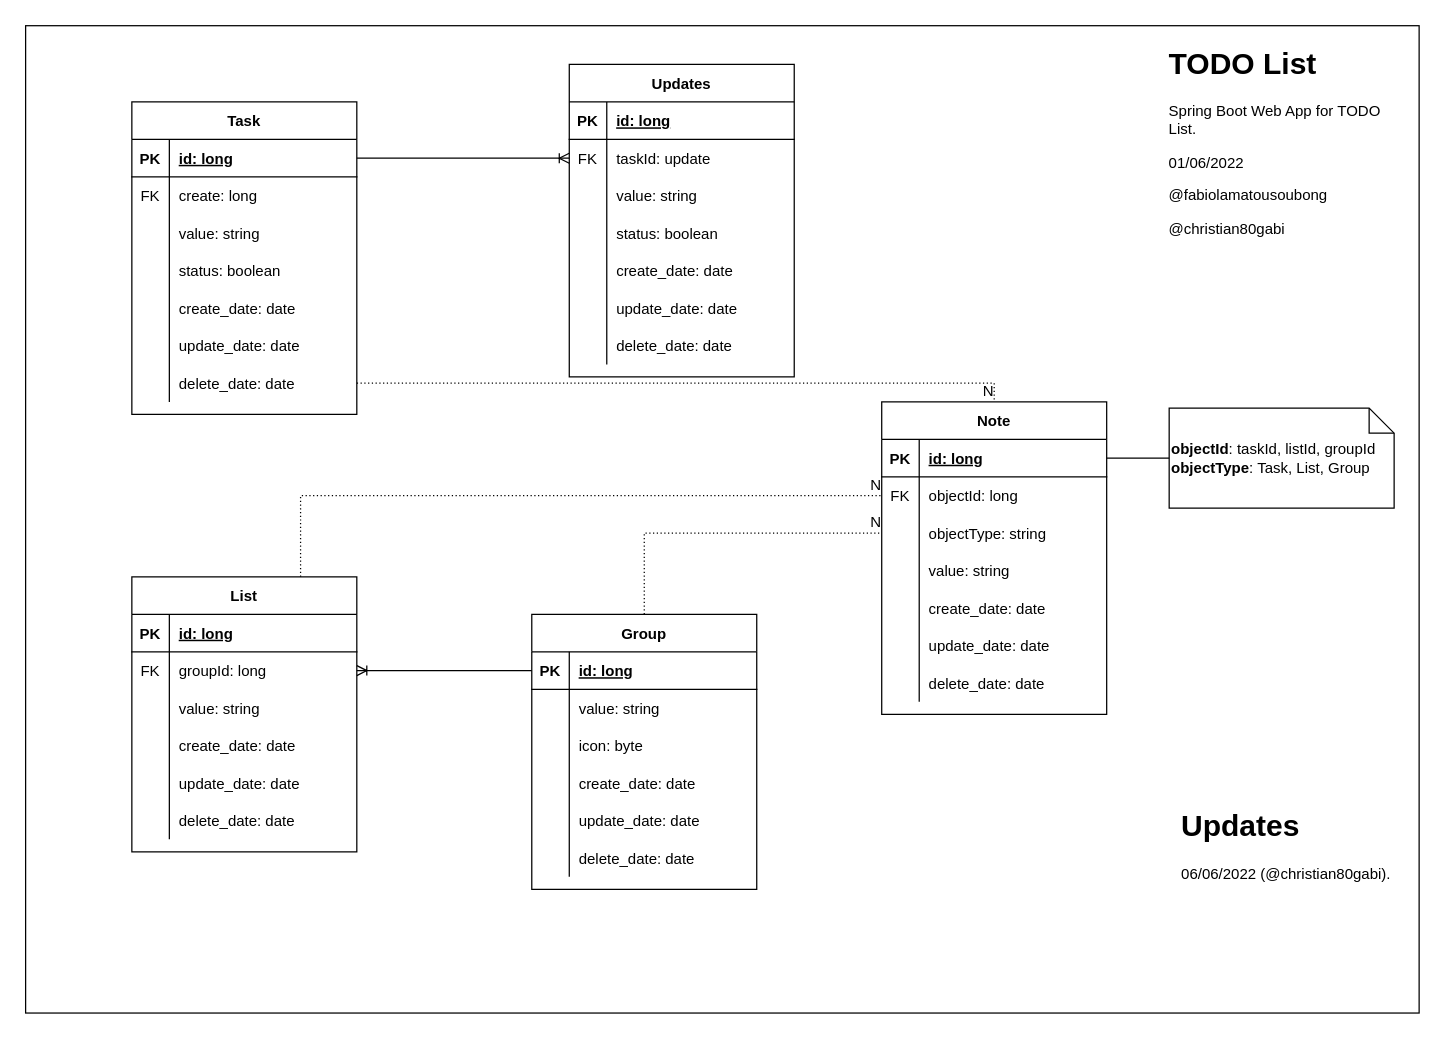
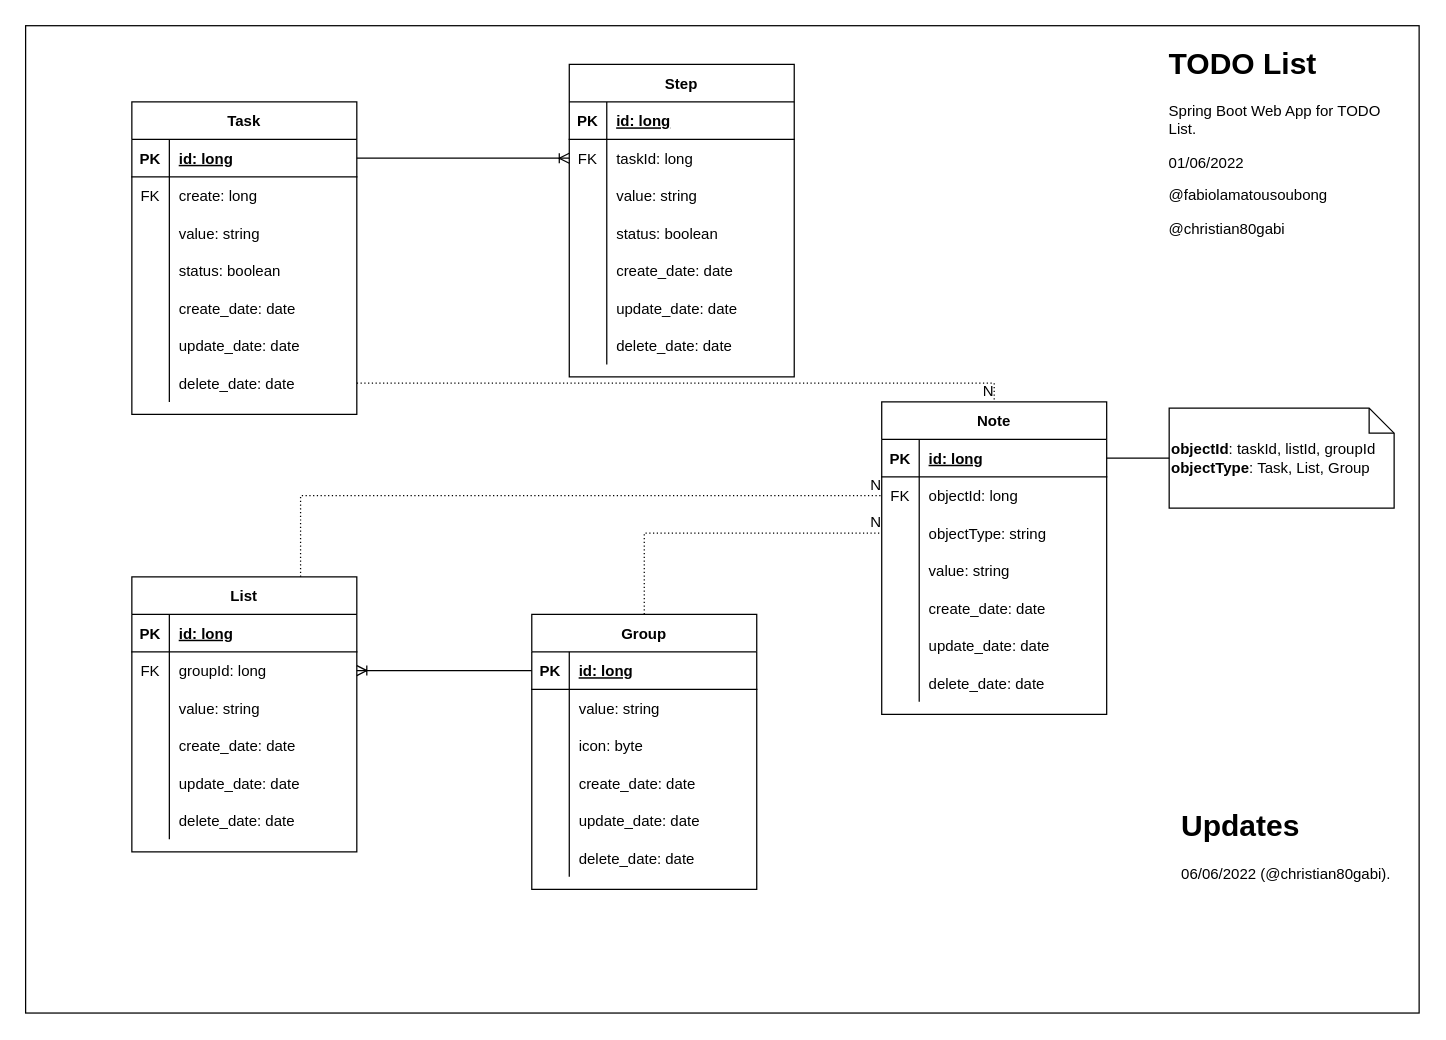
(681, 84) -> (681, 84)
(671, 159) -> (661, 159)
